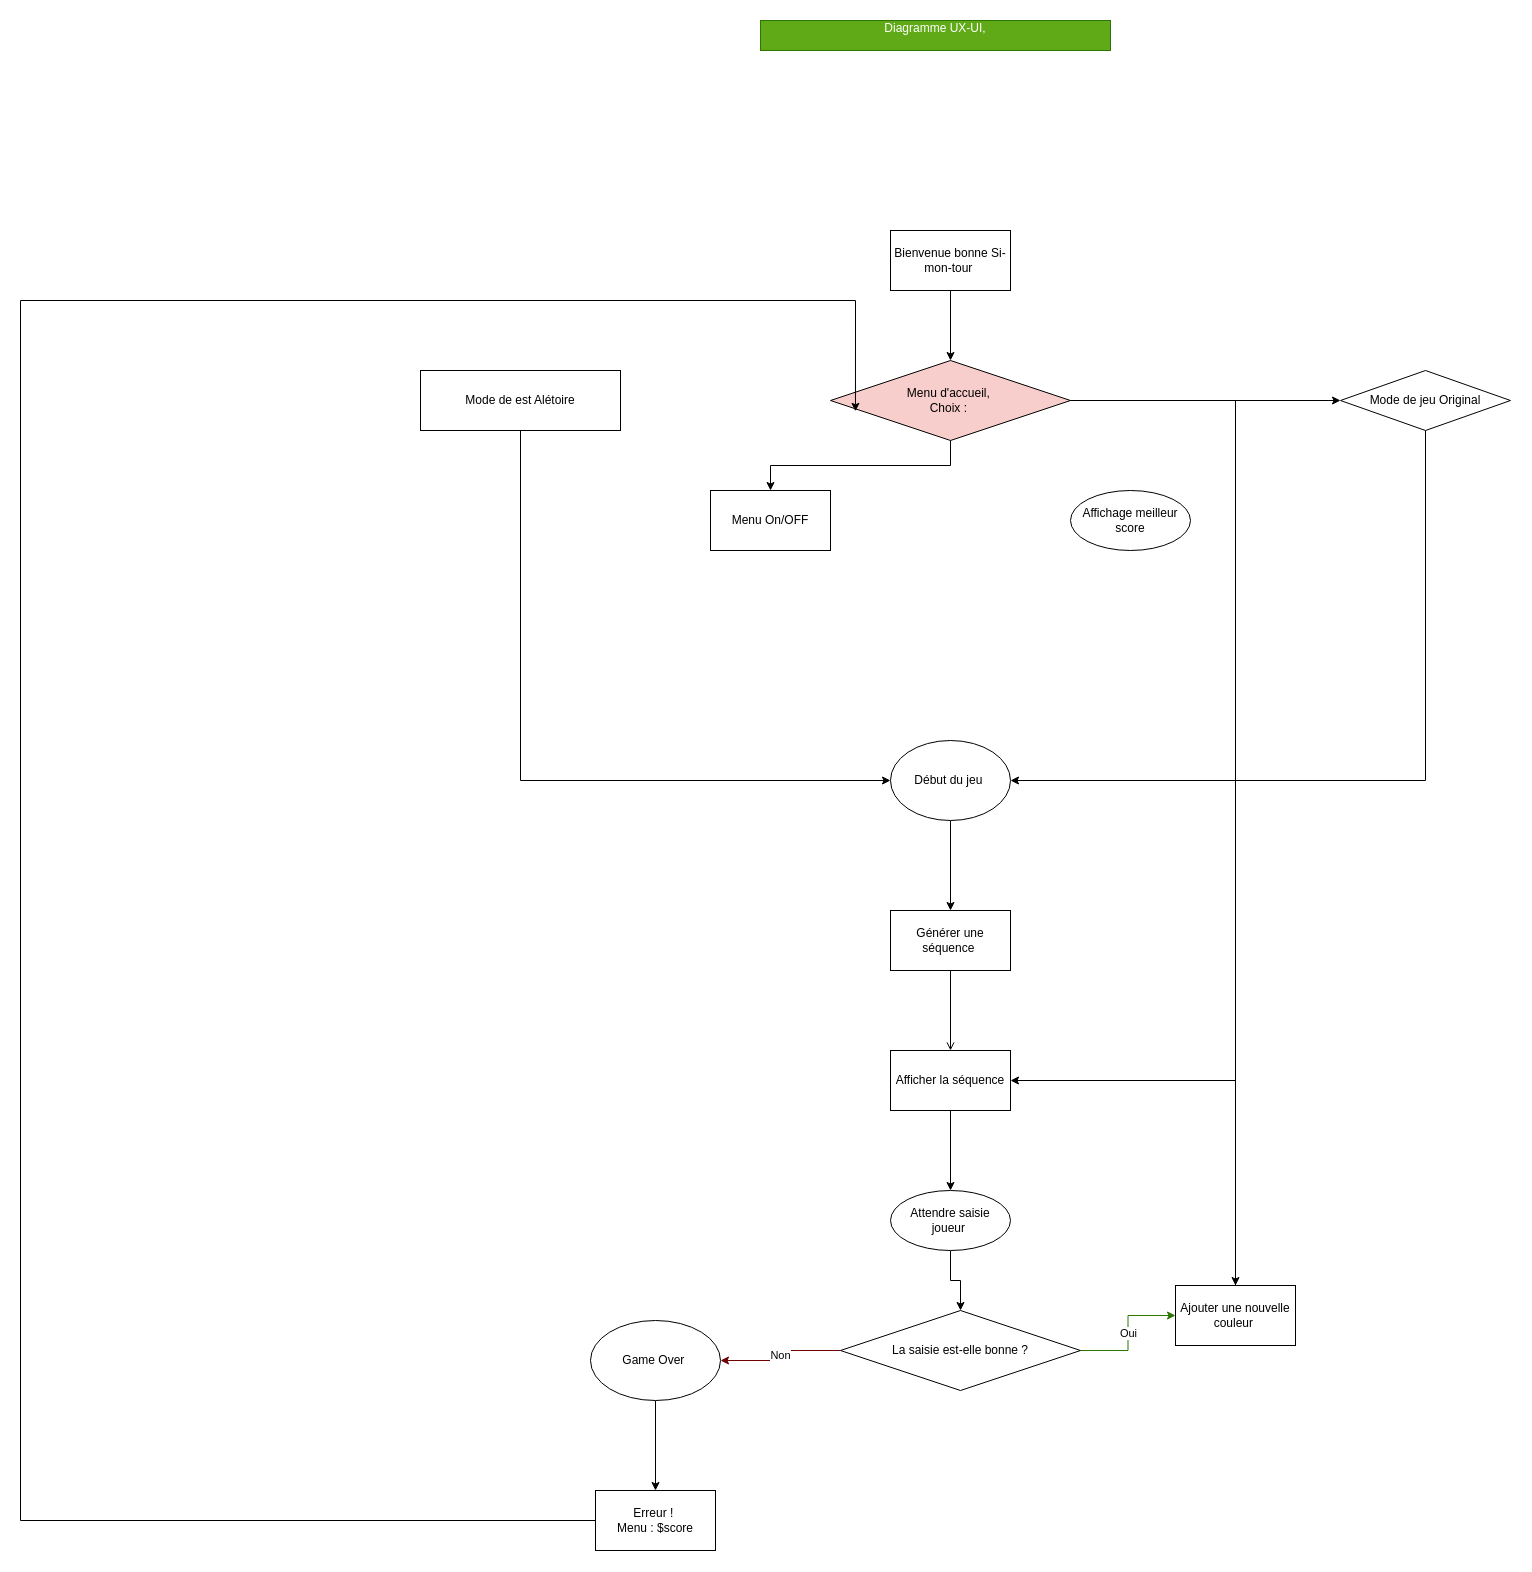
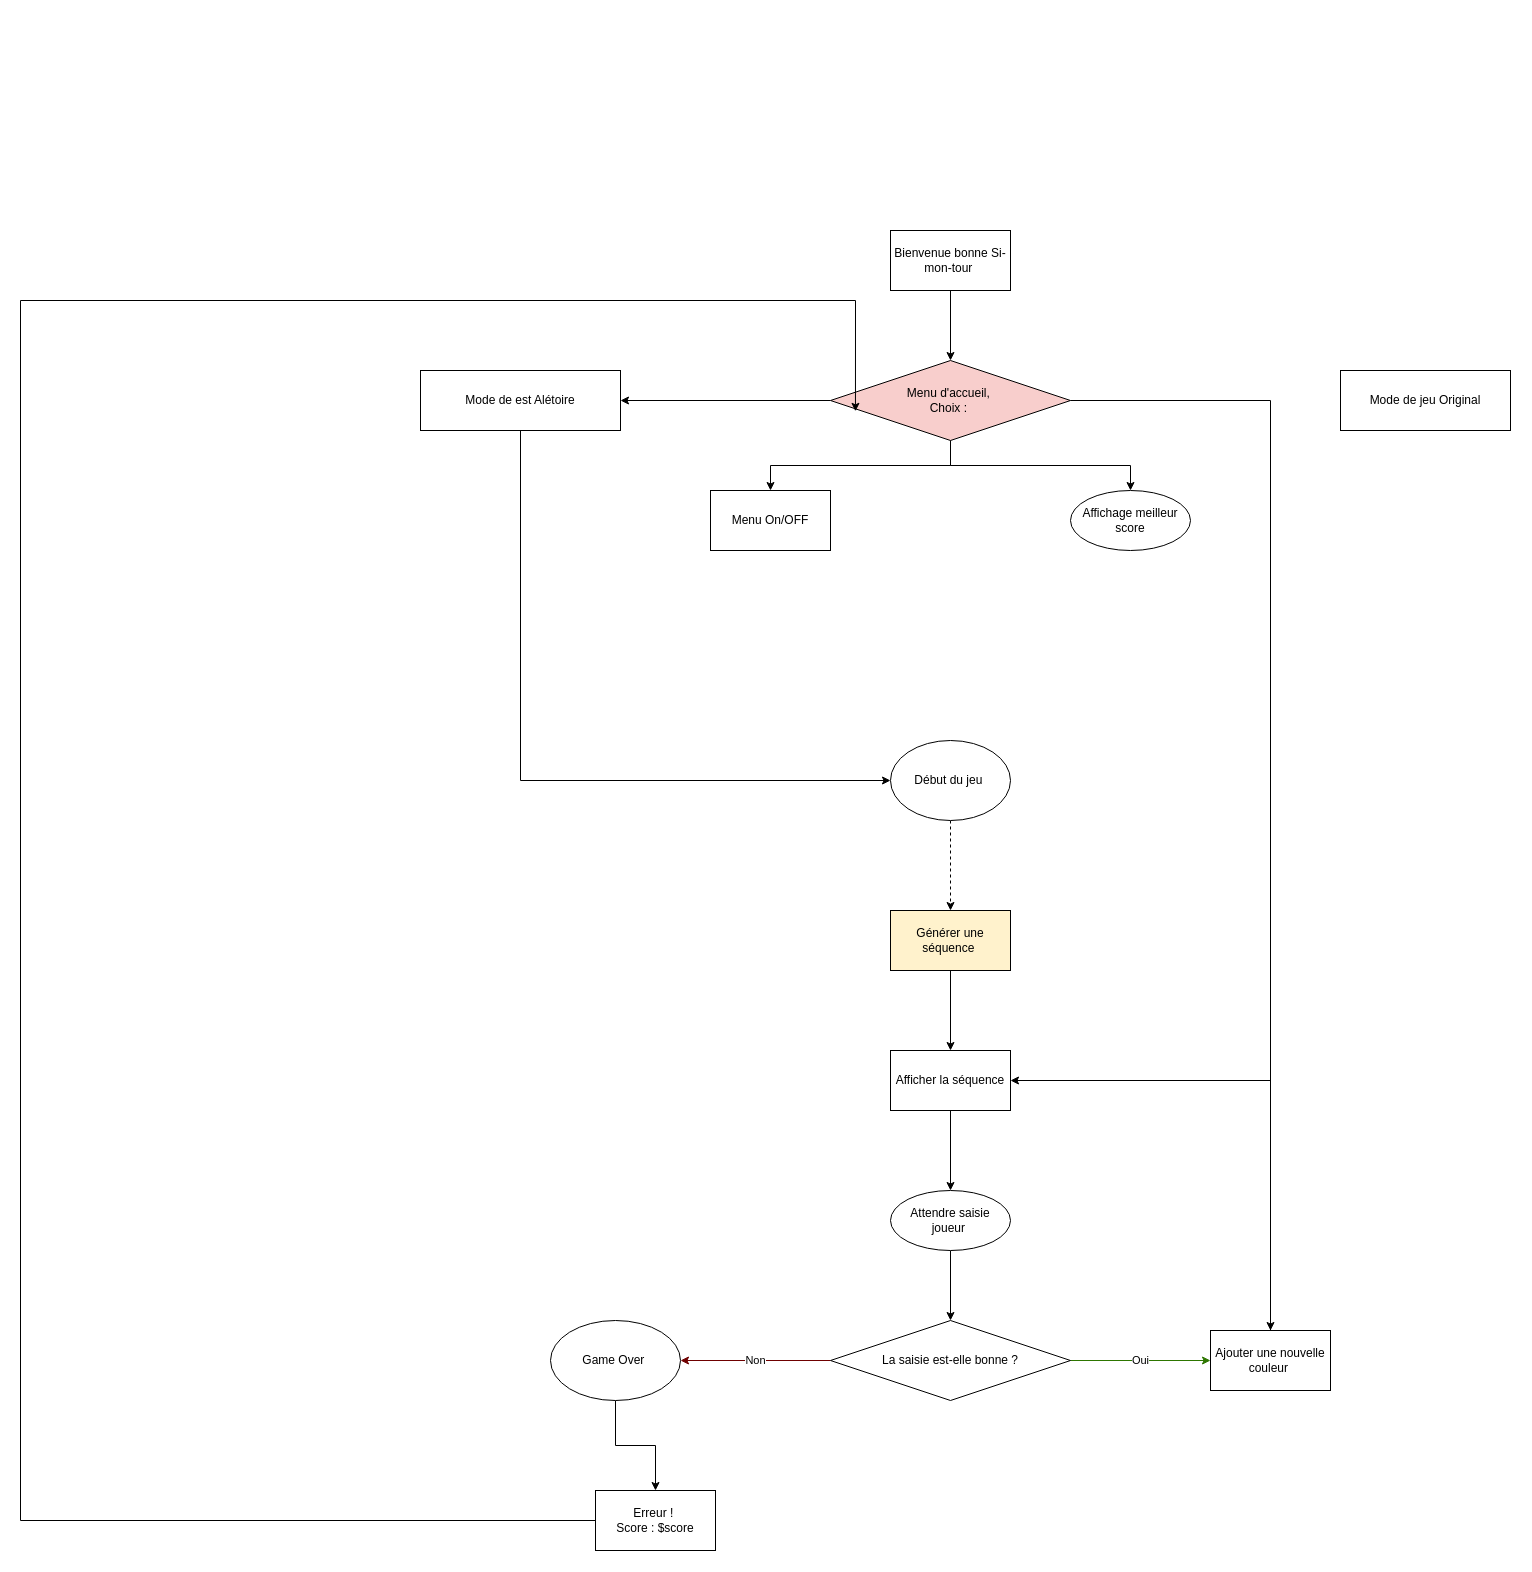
(936, 36) -> none
none -> (729, 401)
(1303, 401) -> (1050, 466)
(1426, 401) -> (1426, 401)
(1396, 781) -> none
(951, 863) -> (951, 863)
(951, 941) -> (951, 941)
(951, 1044) -> (951, 1042)
(1236, 1316) -> (1271, 1361)
(961, 1351) -> (951, 1361)
(656, 1361) -> (616, 1361)
(656, 1521) -> (656, 1521)
